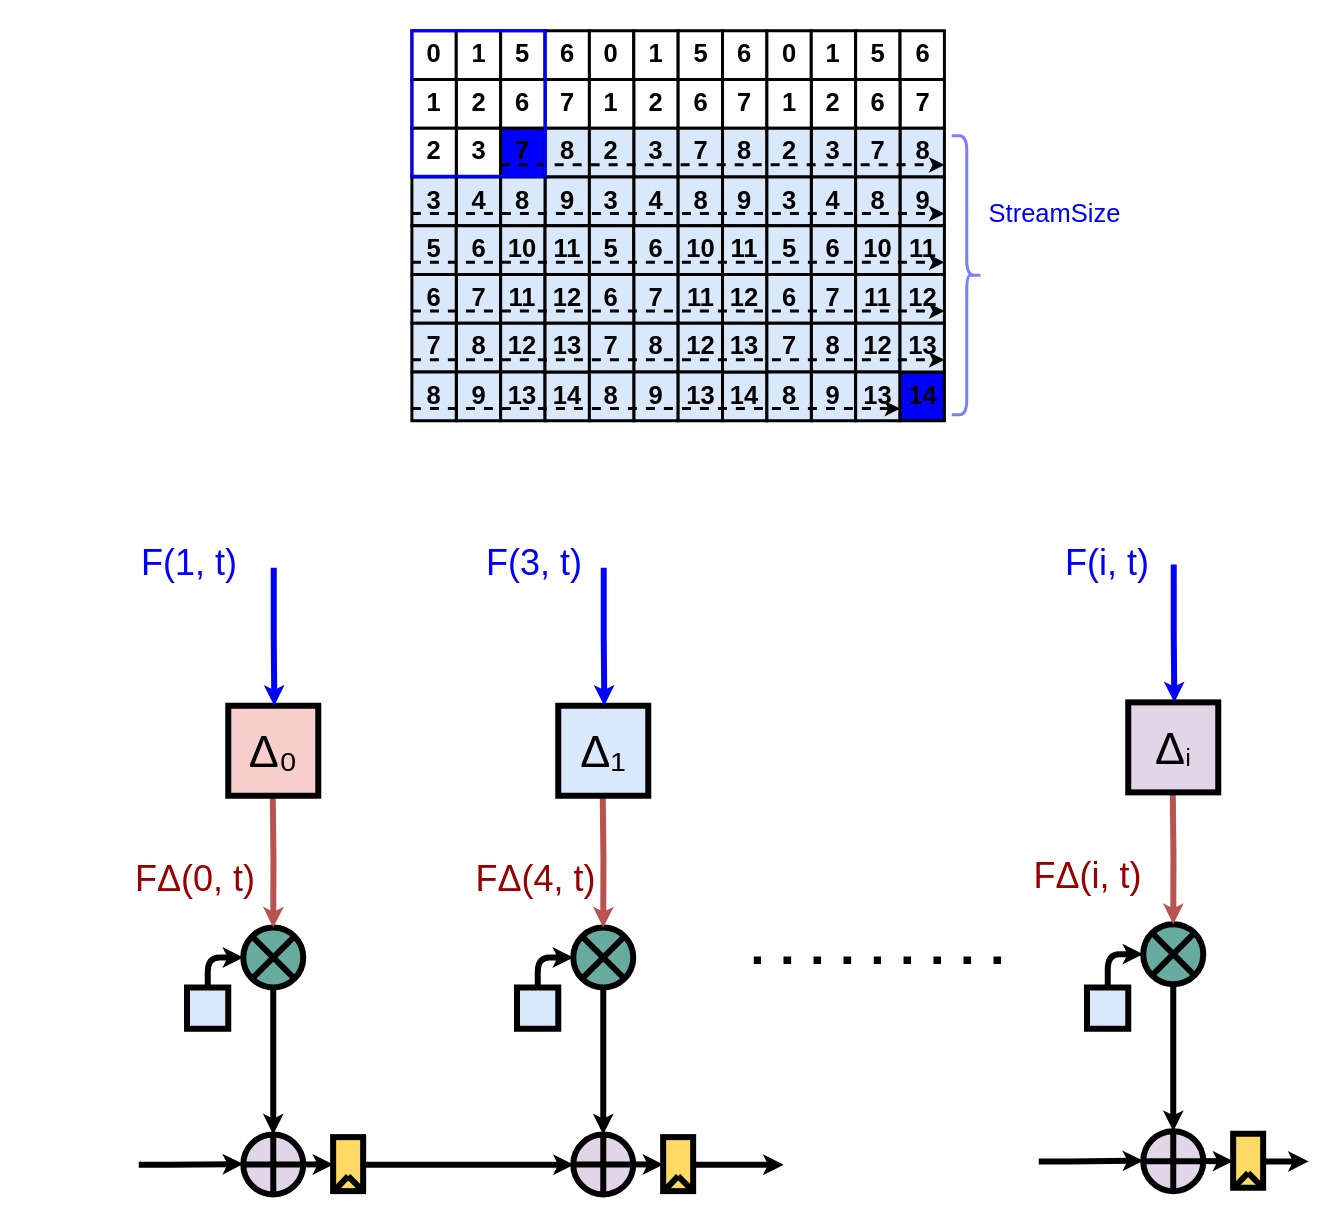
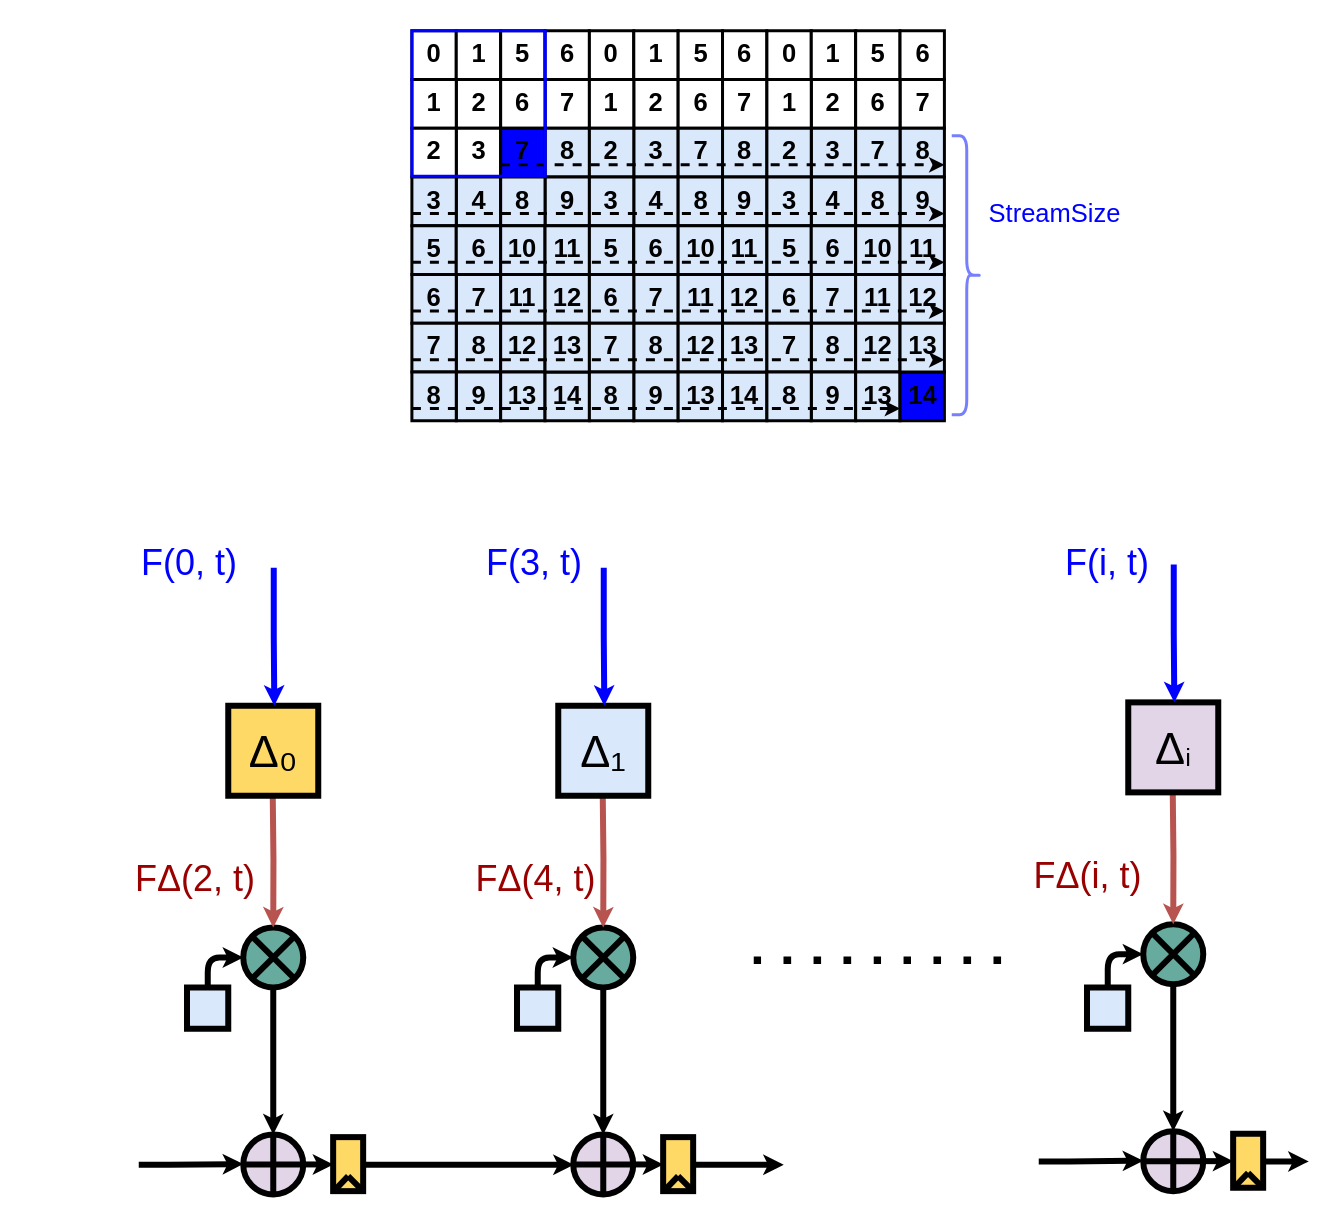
(190, 563) -> (190, 563)
(273, 751) -> (273, 751)
(196, 880) -> (196, 880)
